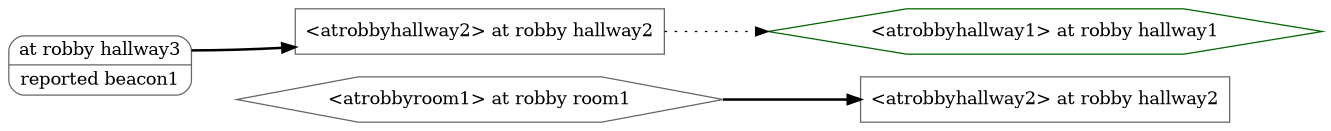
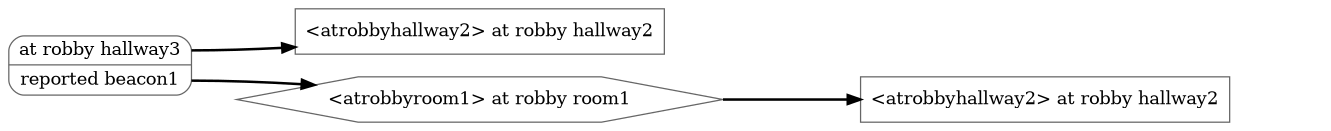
(1045, 31) -> none
none -> (247, 82)
